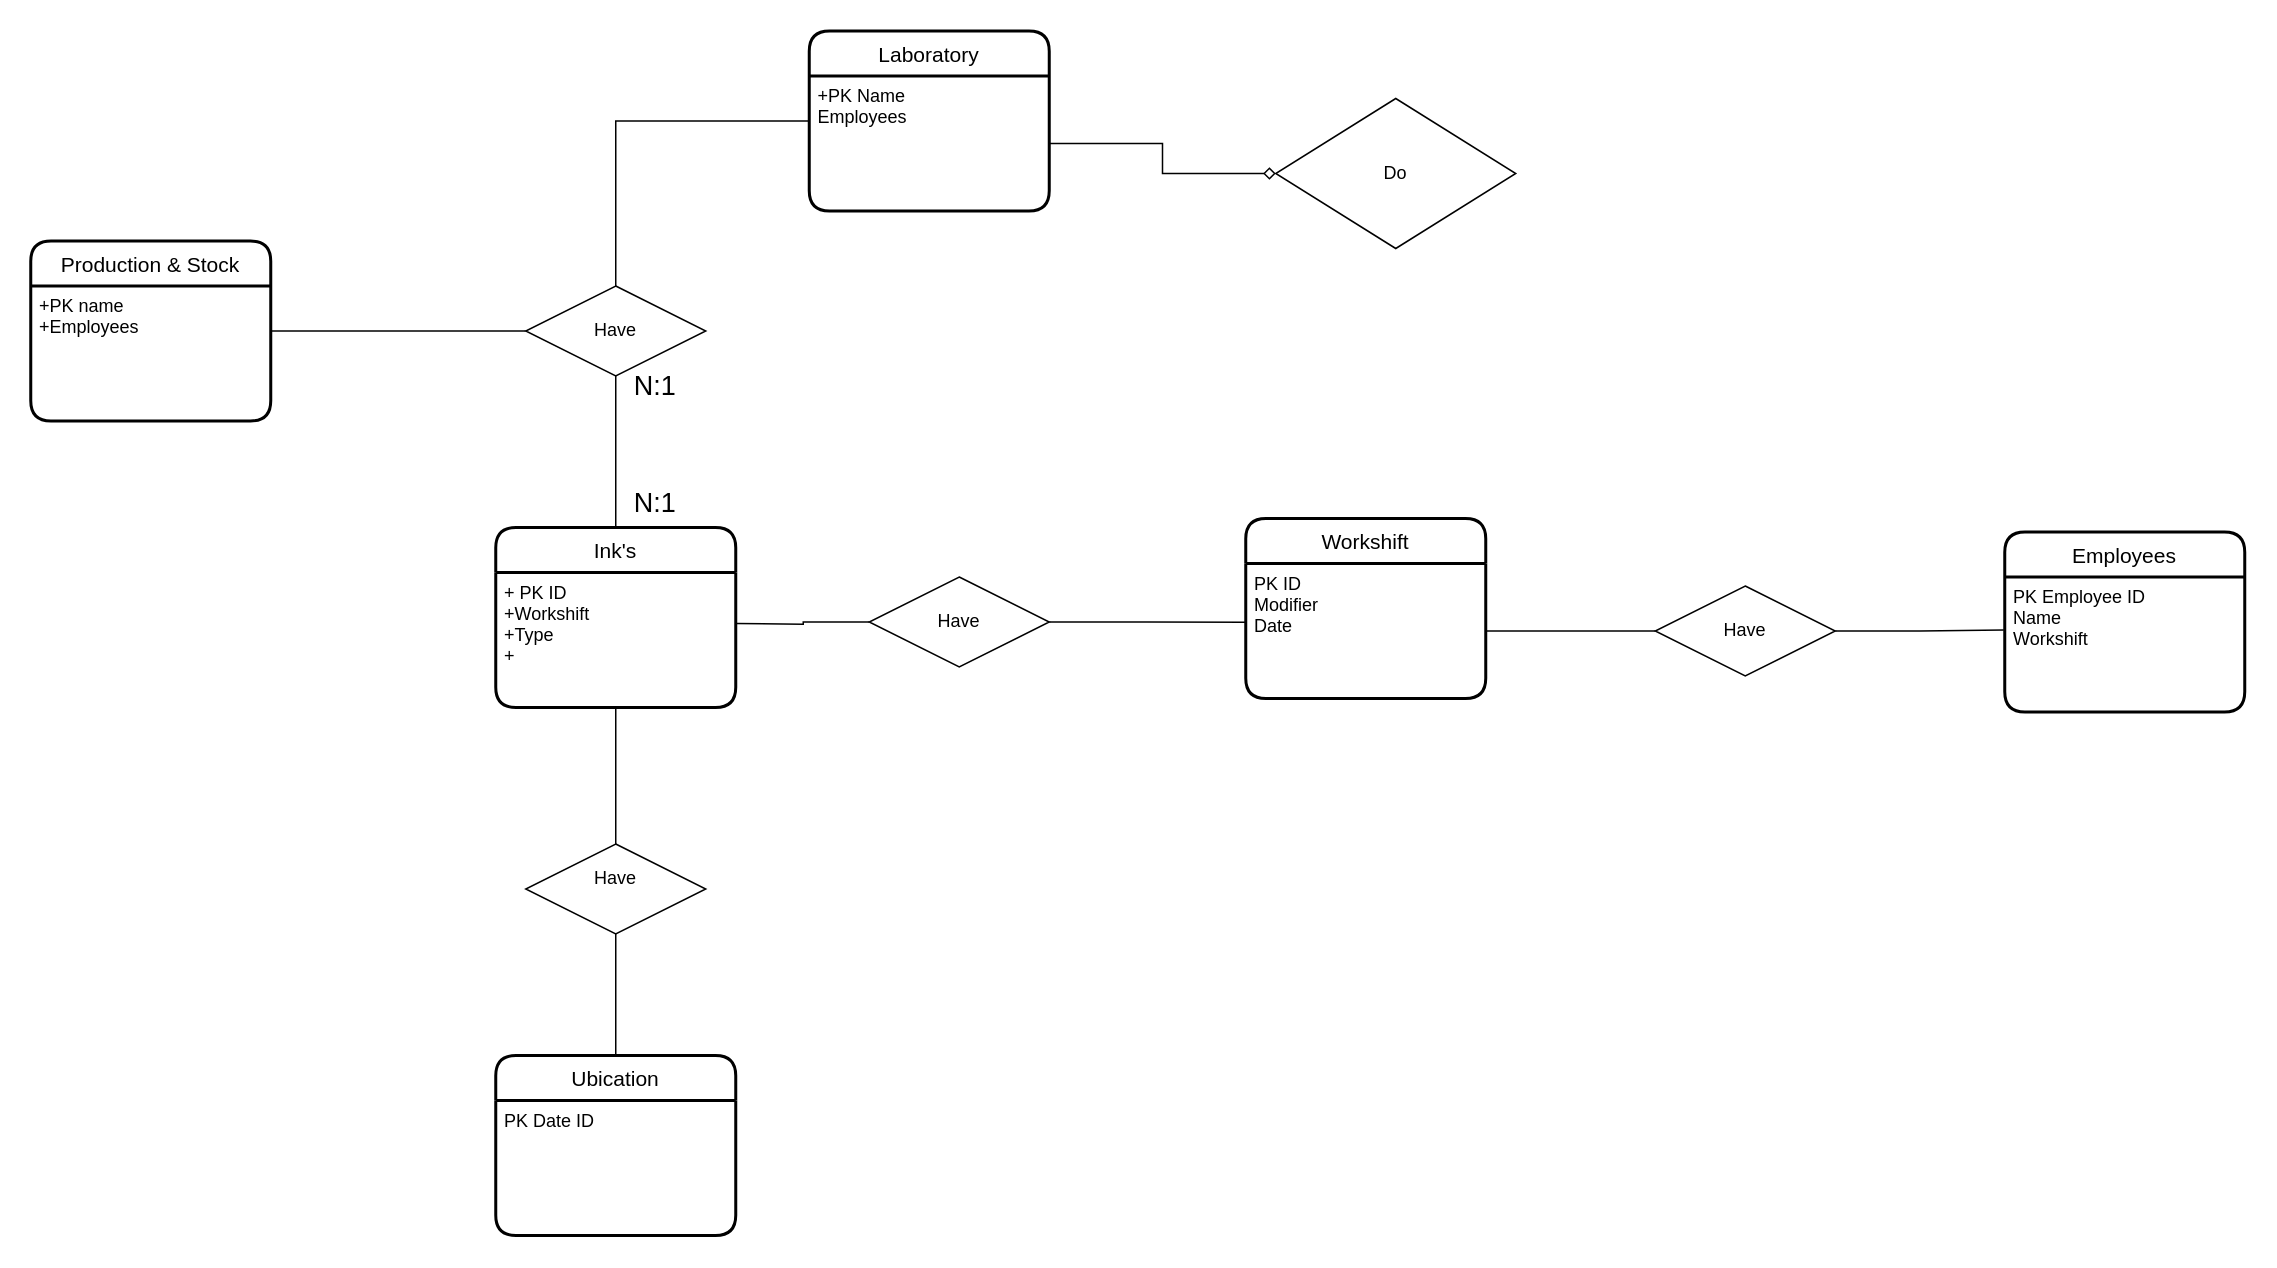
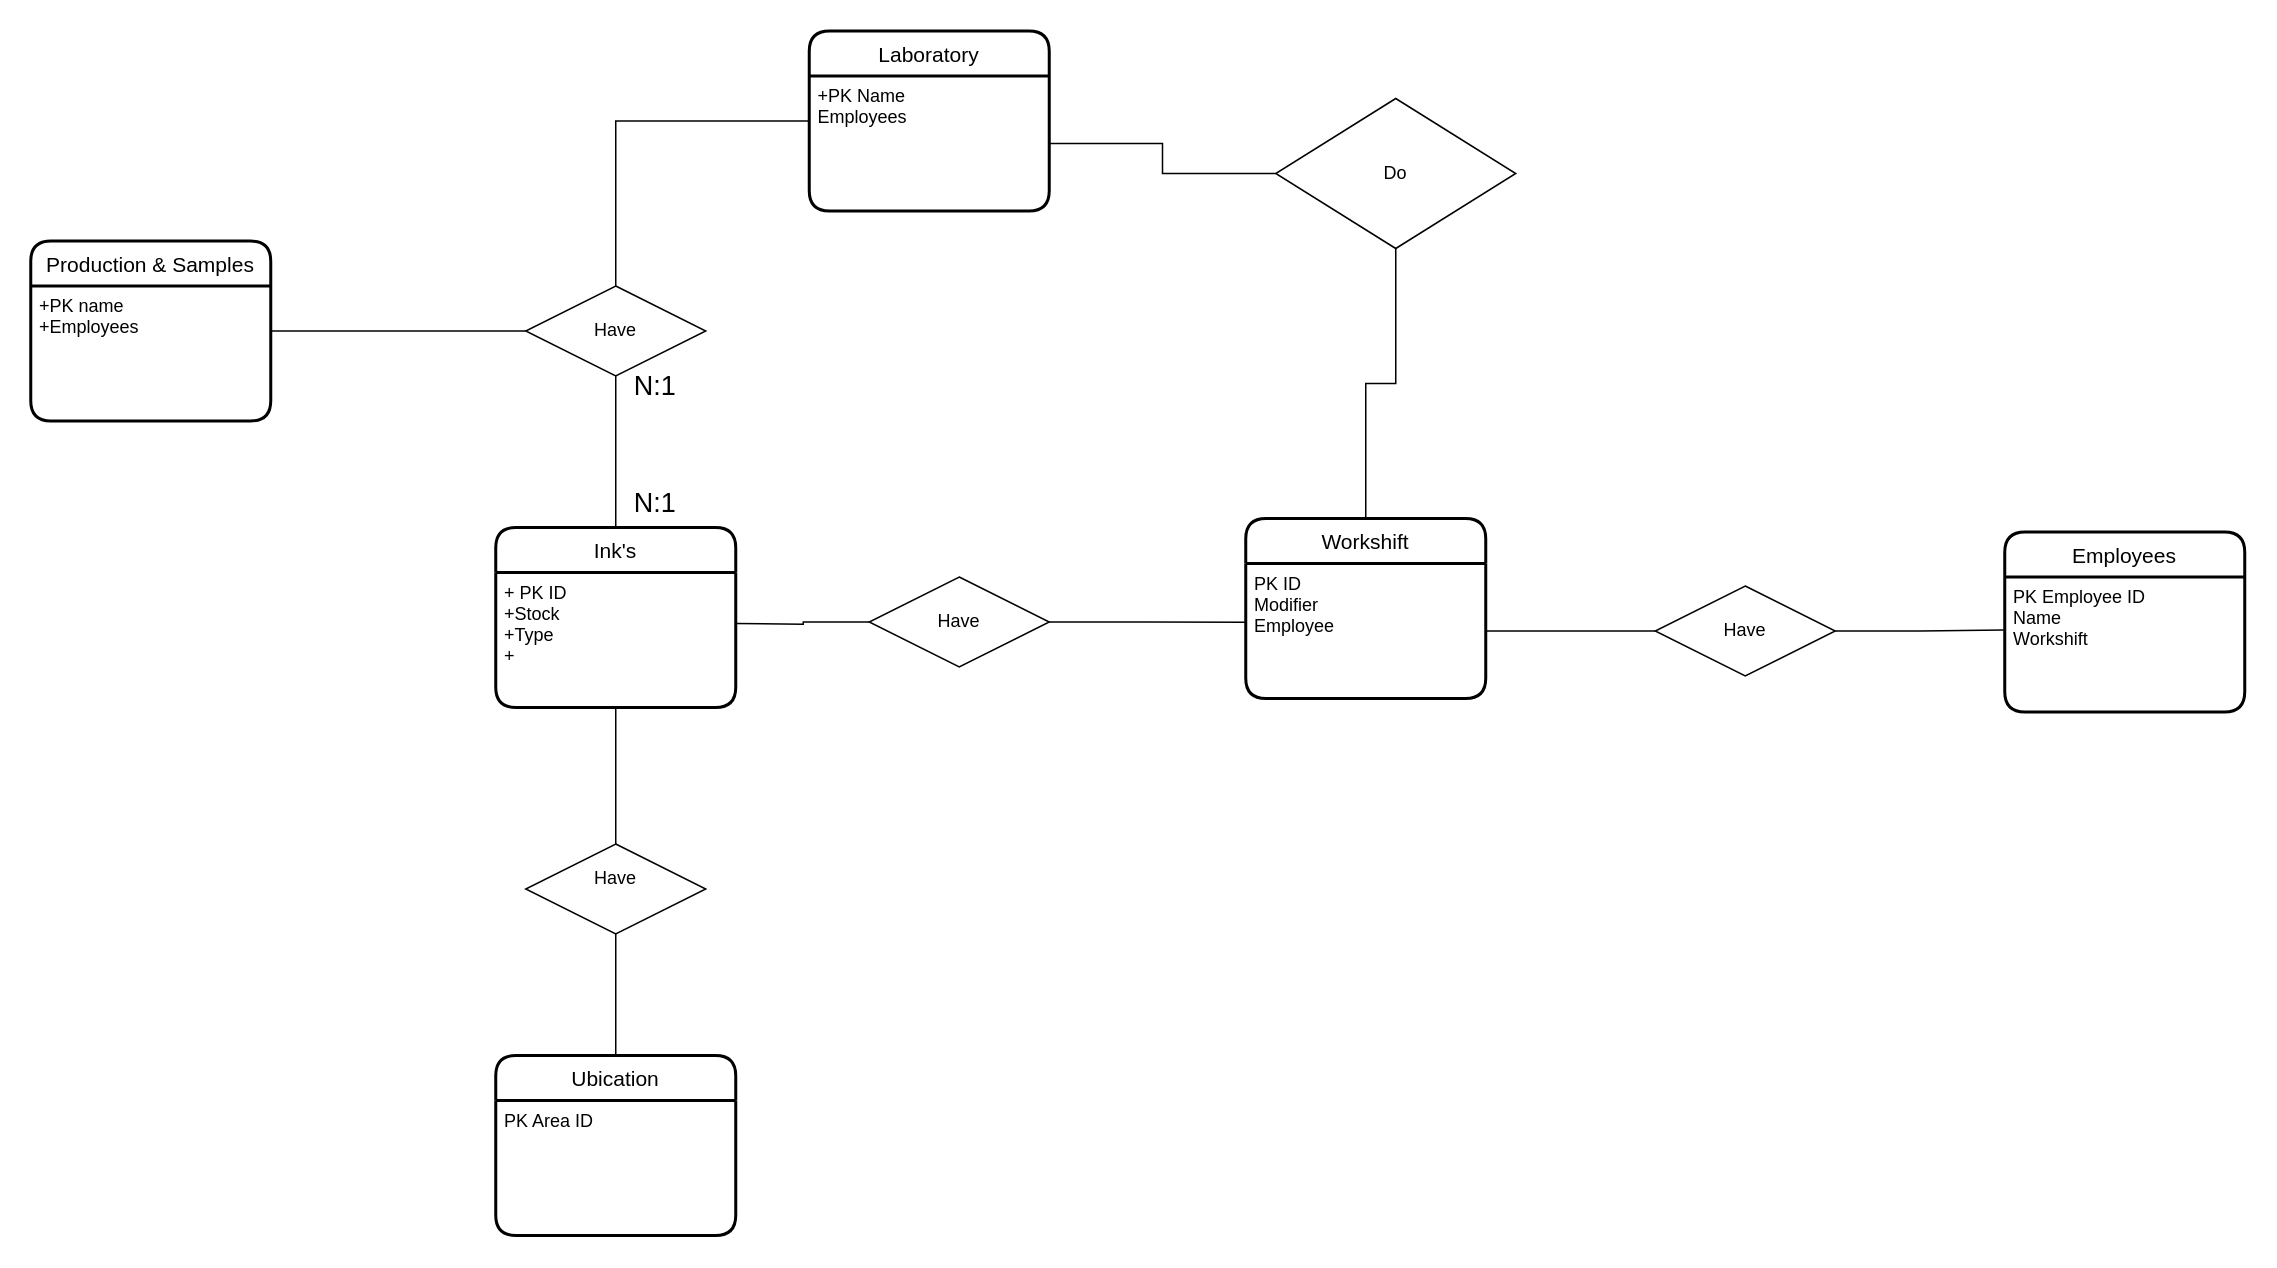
(1263, 173) -> (1268, 173)
(150, 265) -> (150, 265)
none -> (1381, 383)
(1277, 584) -> (1277, 584)
(535, 593) -> (535, 593)
(550, 1121) -> (550, 1121)
